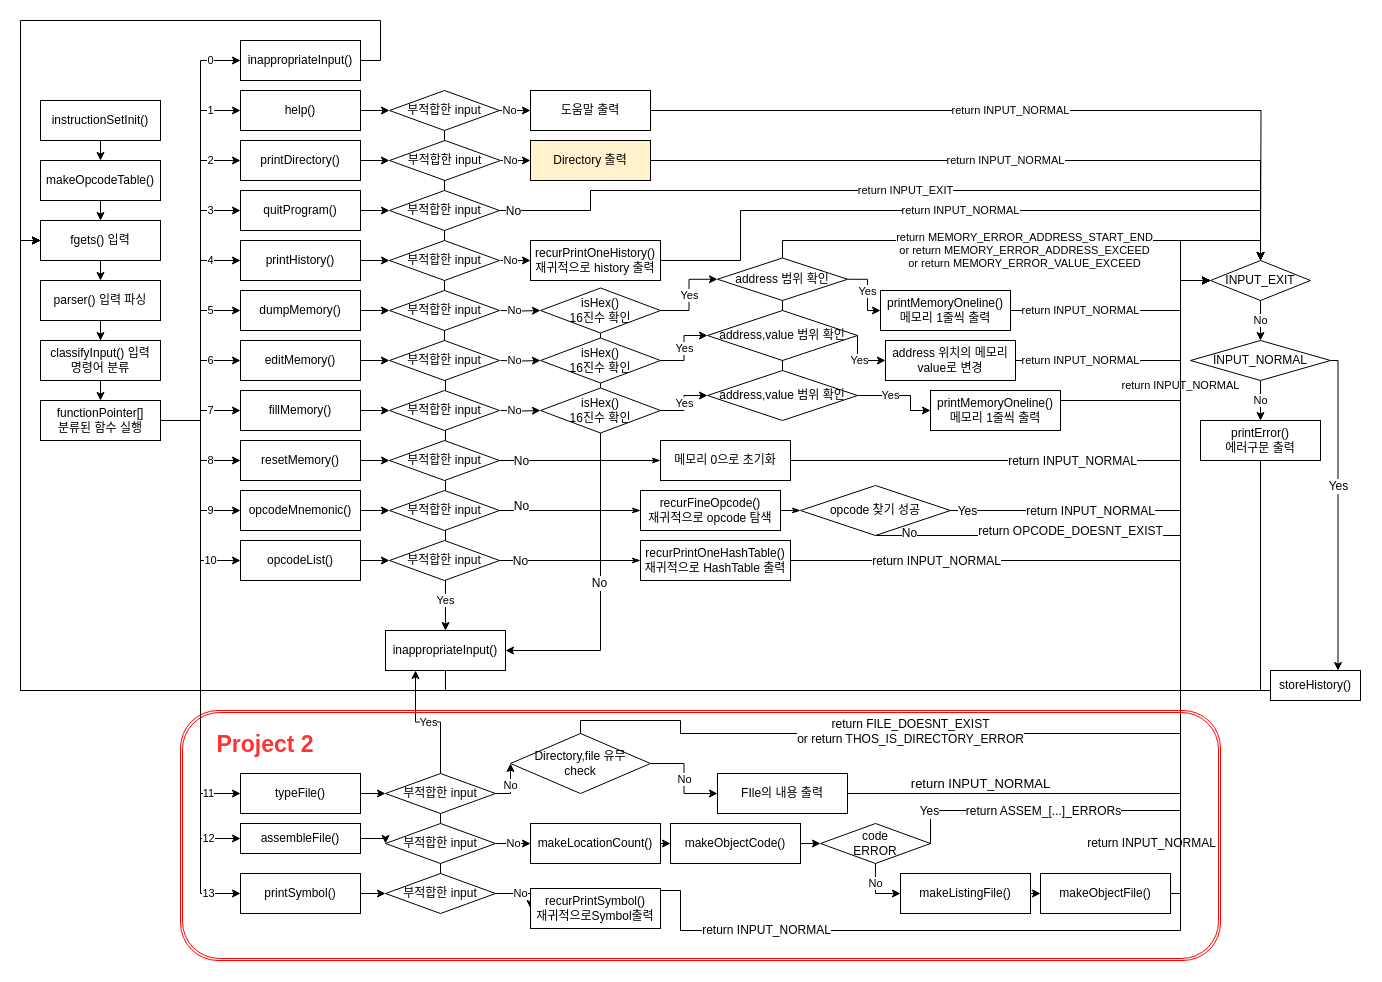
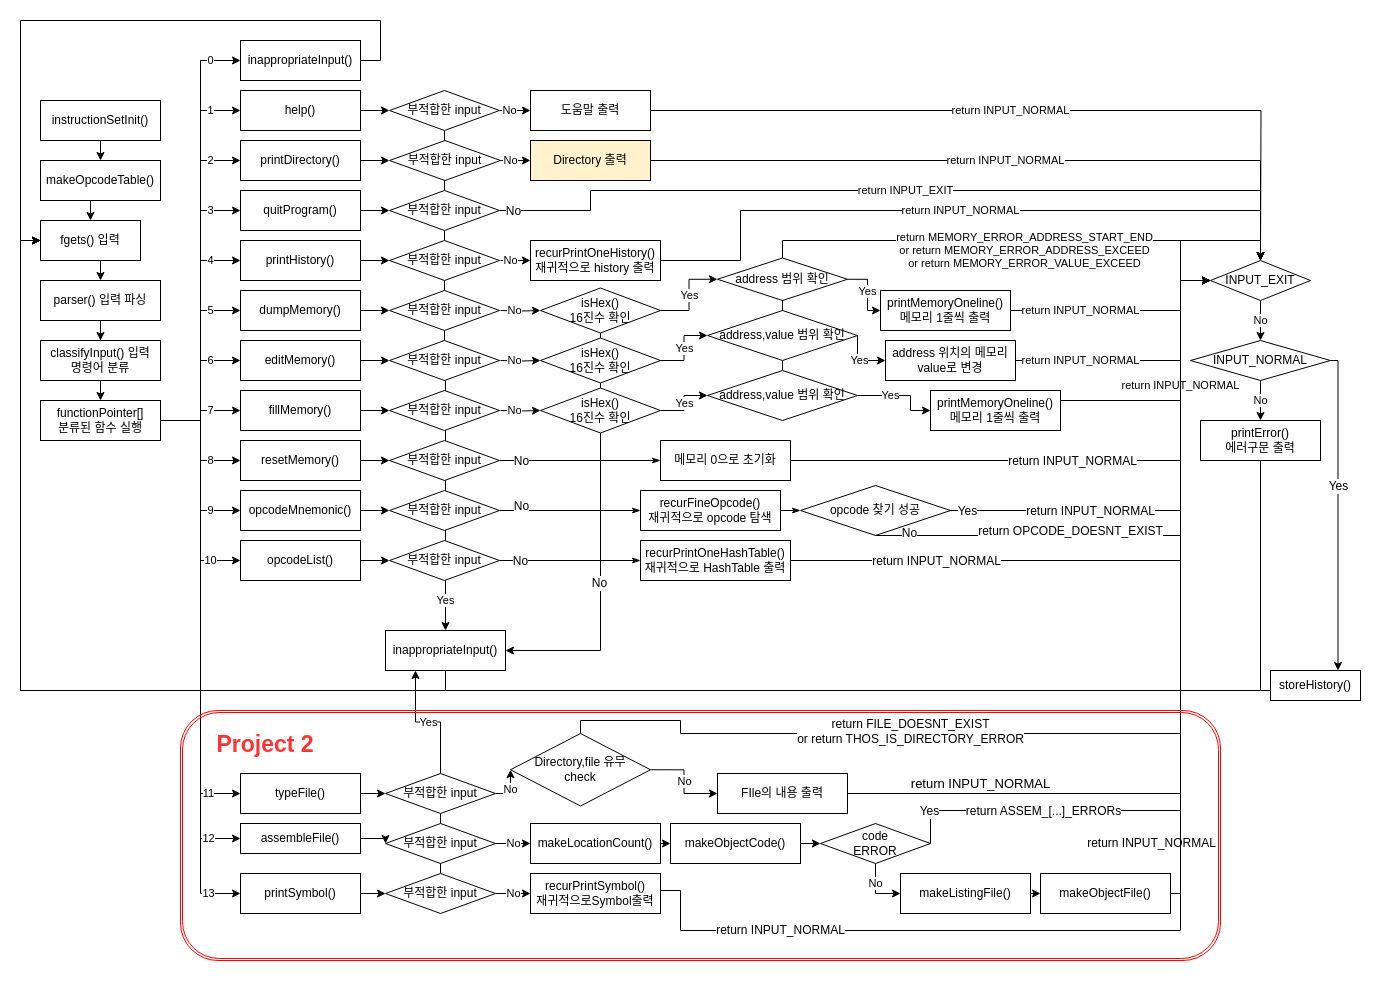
(101, 241) -> (91, 241)
(581, 764) -> (581, 770)
(596, 909) -> (596, 894)
